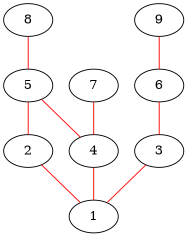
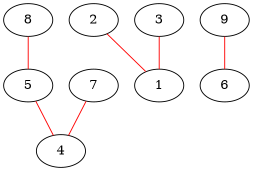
(28, 118) -> none
(159, 118) -> none
(94, 184) -> none
